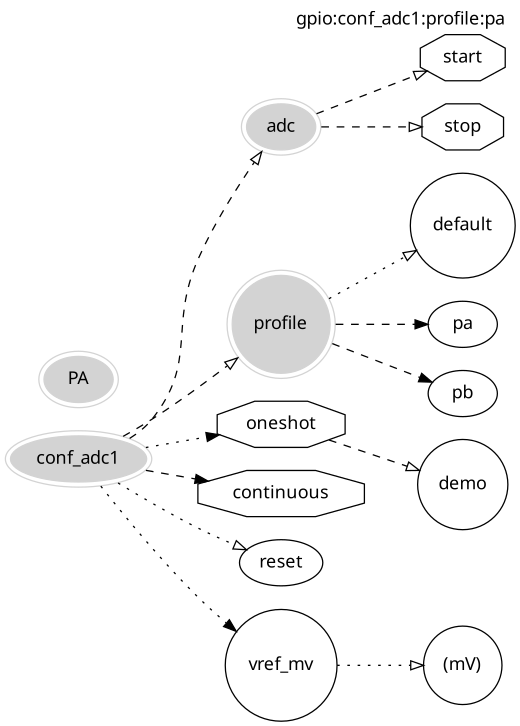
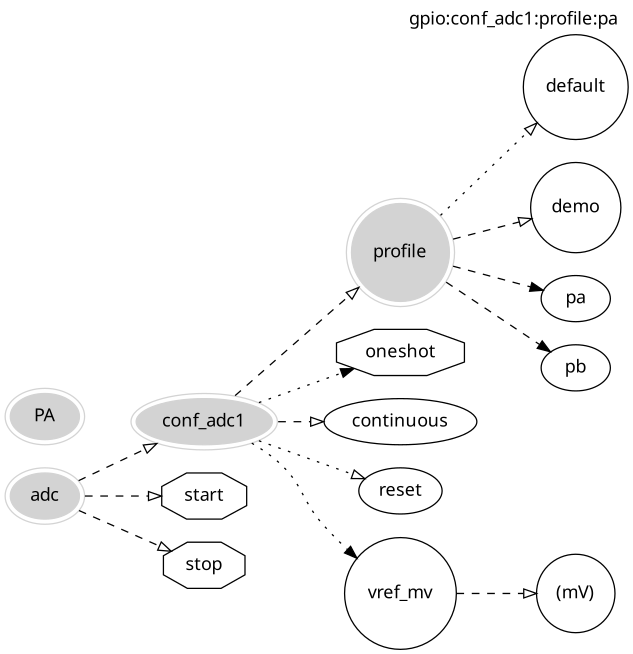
(186, 300) -> (112, 465)
(368, 453) -> (486, 231)
(170, 475) -> (294, 422)
(281, 494) -> (400, 422)
(374, 665) -> (490, 593)
